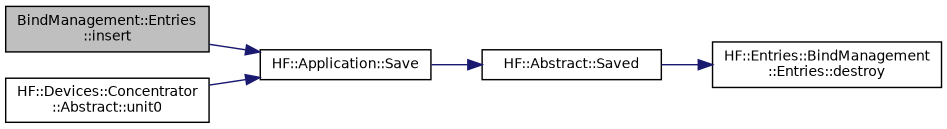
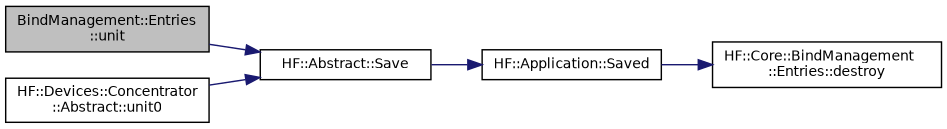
(107, 29) -> (107, 29)
(346, 65) -> (346, 65)
(572, 65) -> (572, 65)
(827, 65) -> (827, 65)
